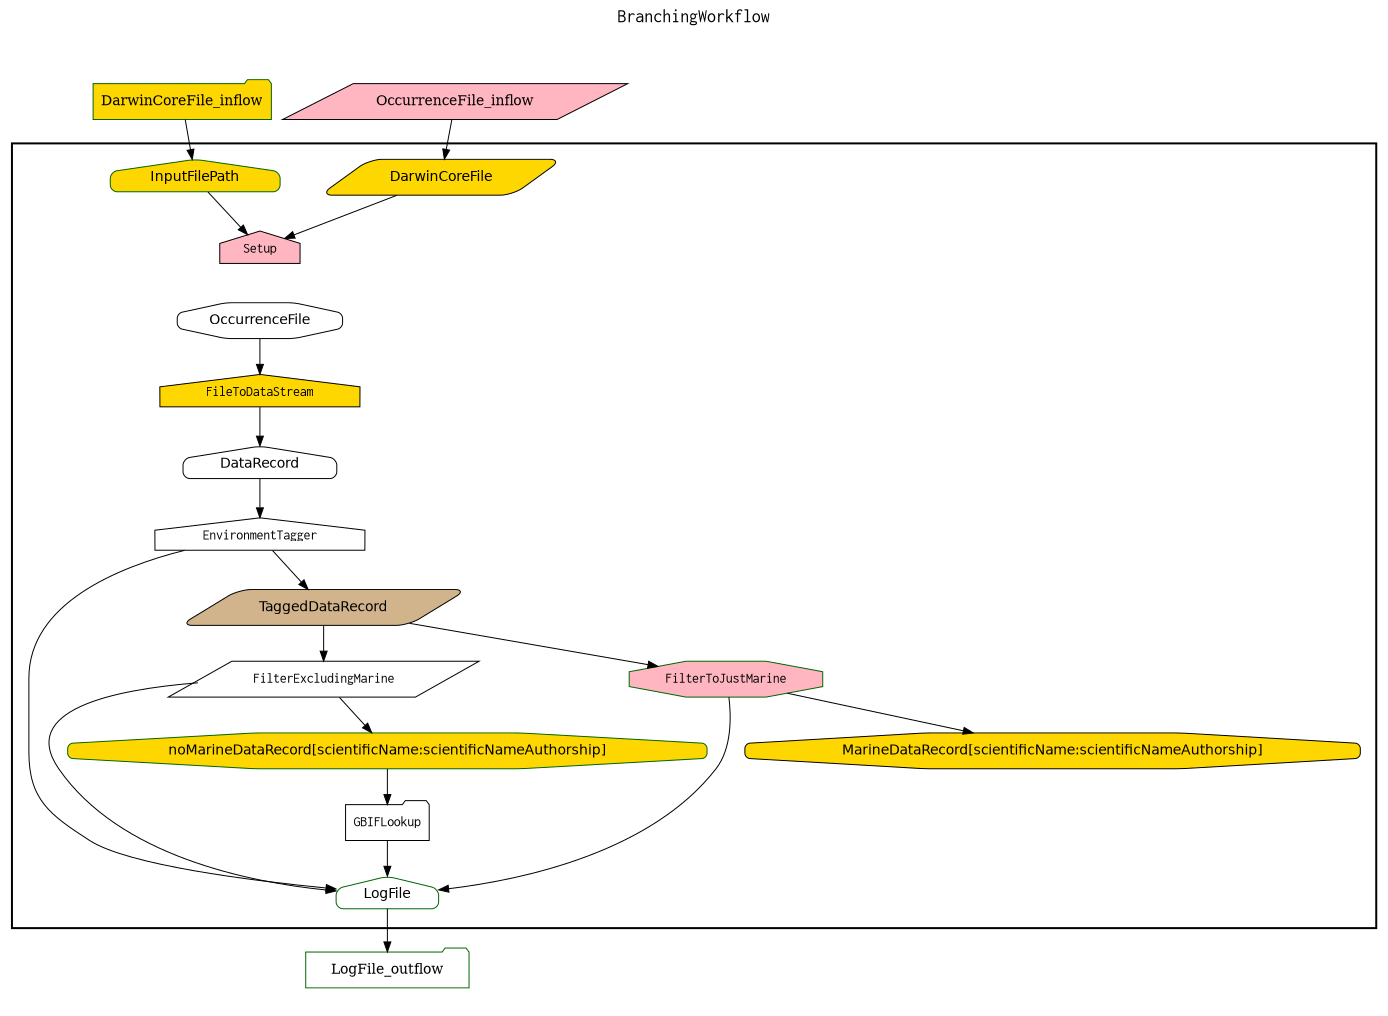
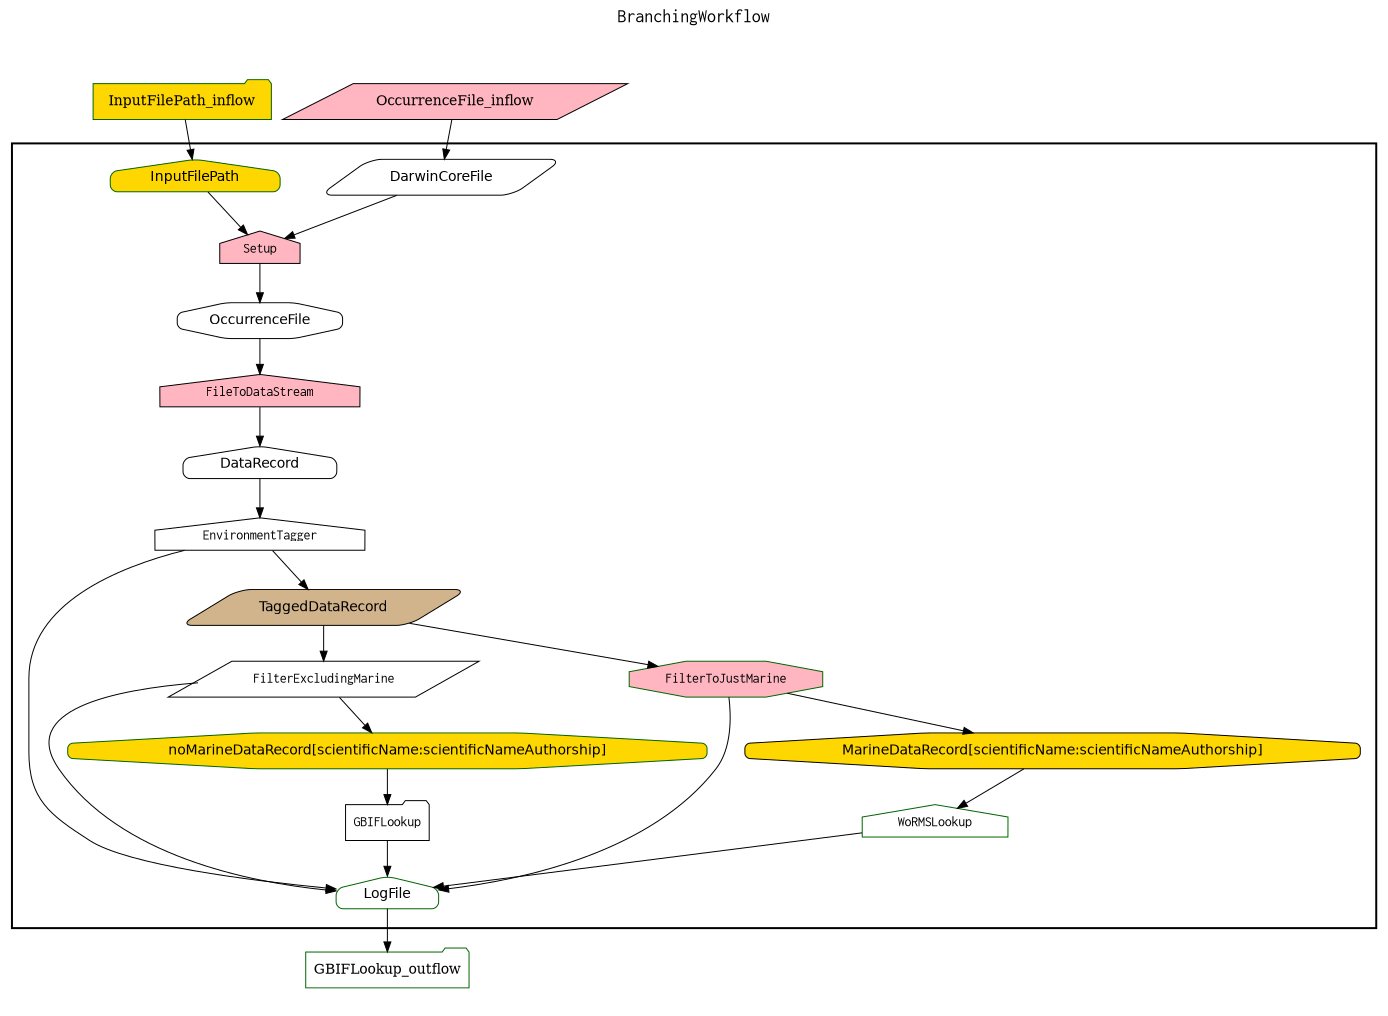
(182, 102) -> (182, 102)
(441, 177) -> (441, 177)
none -> (260, 278)
(260, 392) -> (260, 392)
none -> (935, 823)
(387, 970) -> (387, 970)
